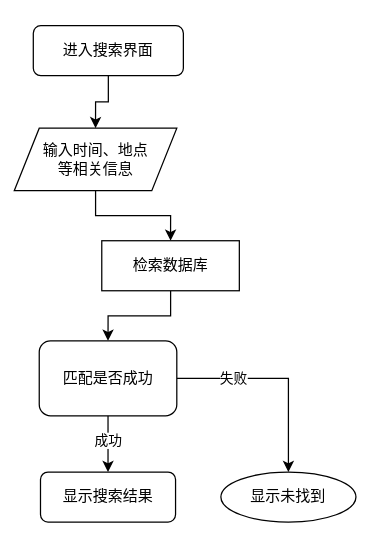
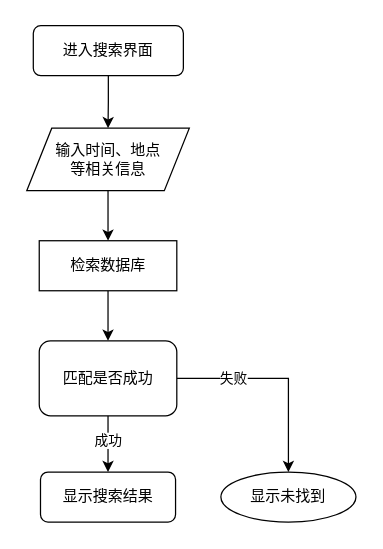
(95, 159) -> (108, 159)
(170, 266) -> (108, 266)
